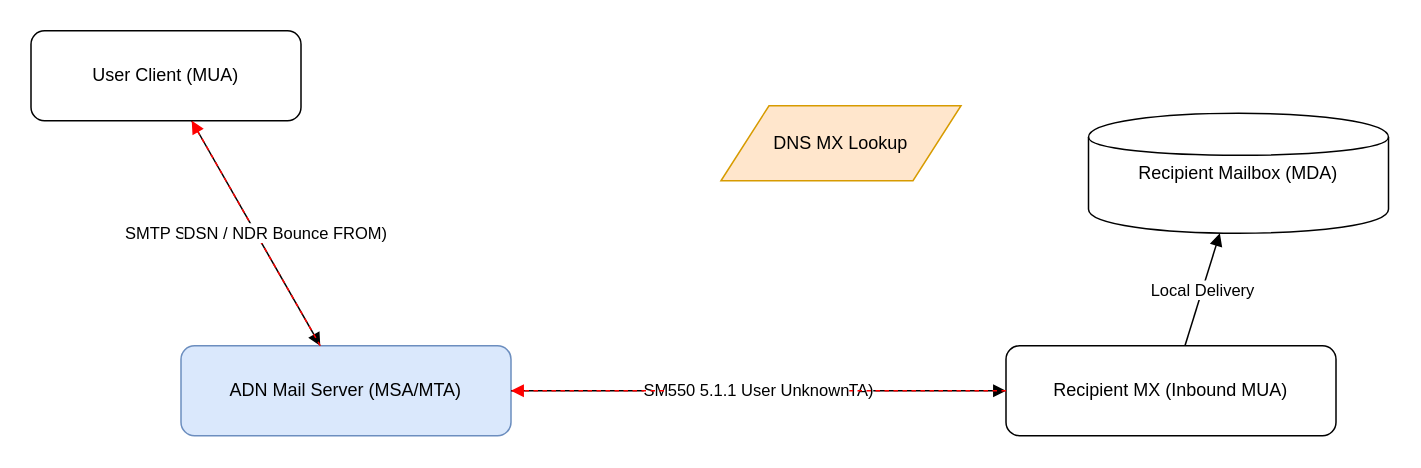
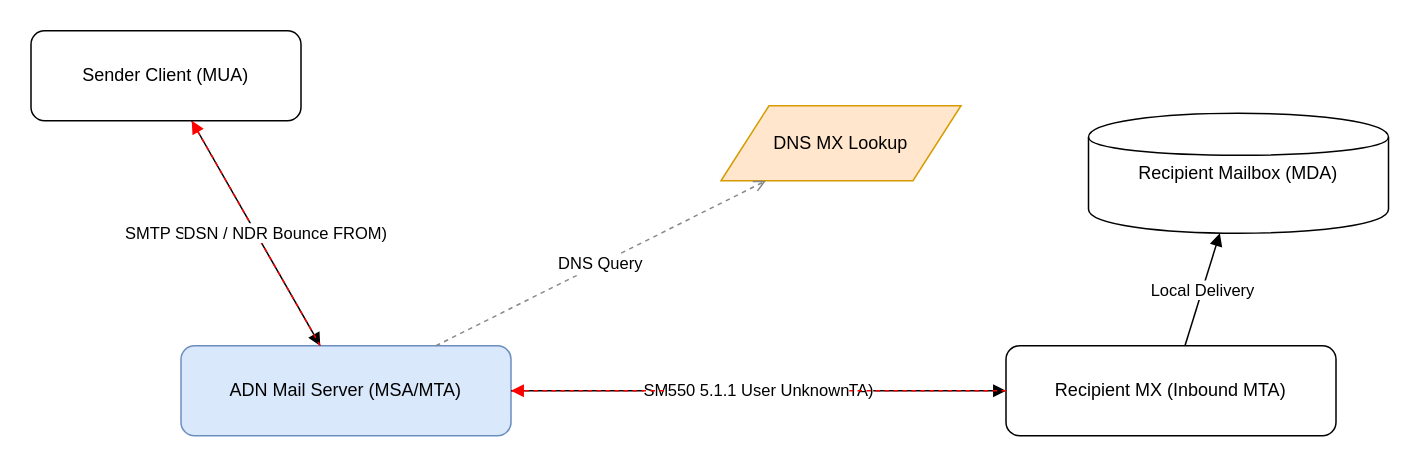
(166, 76) -> (166, 76)
none -> (599, 264)
(1171, 391) -> (1171, 391)
